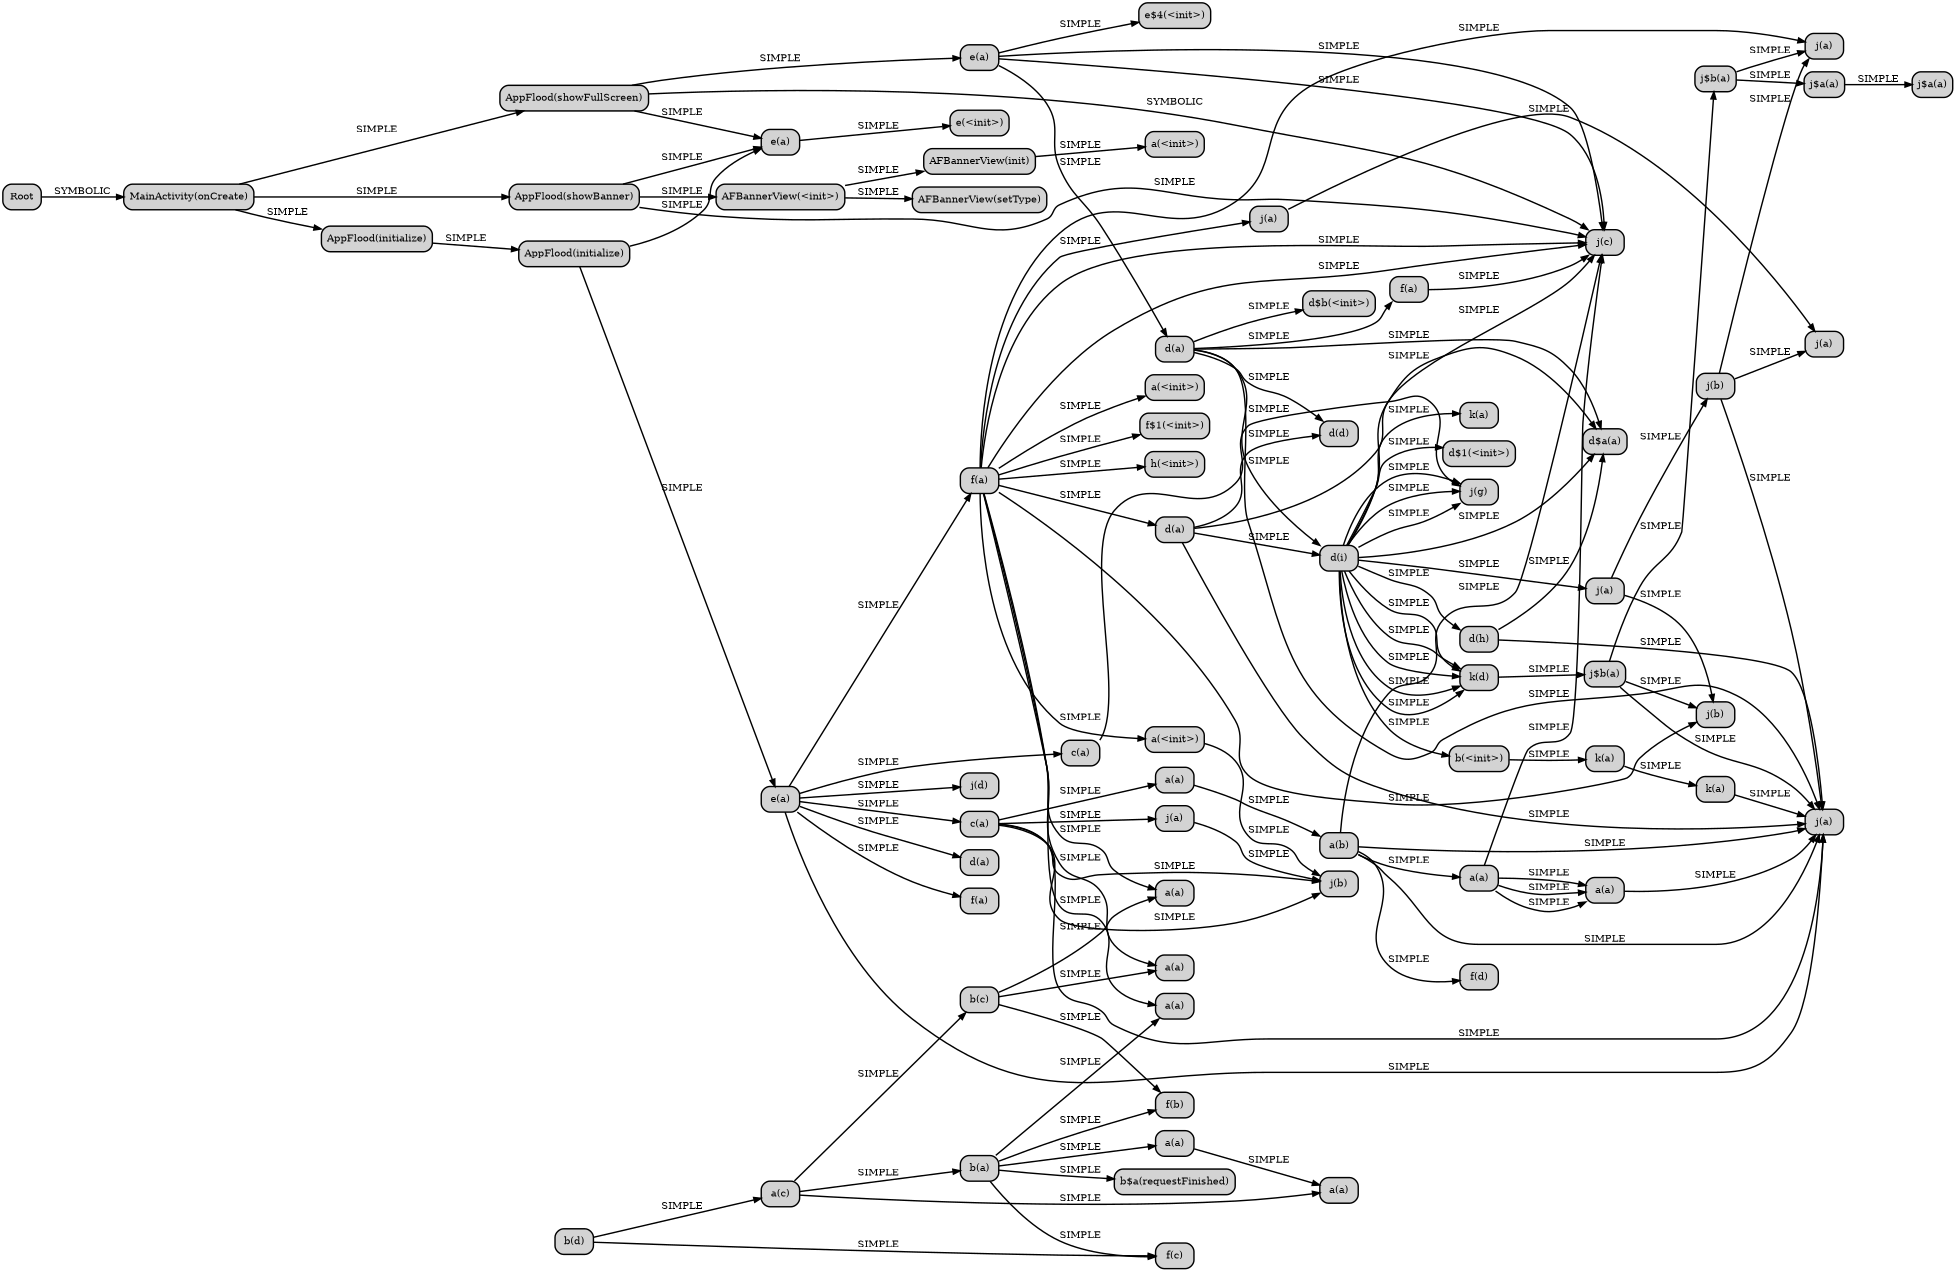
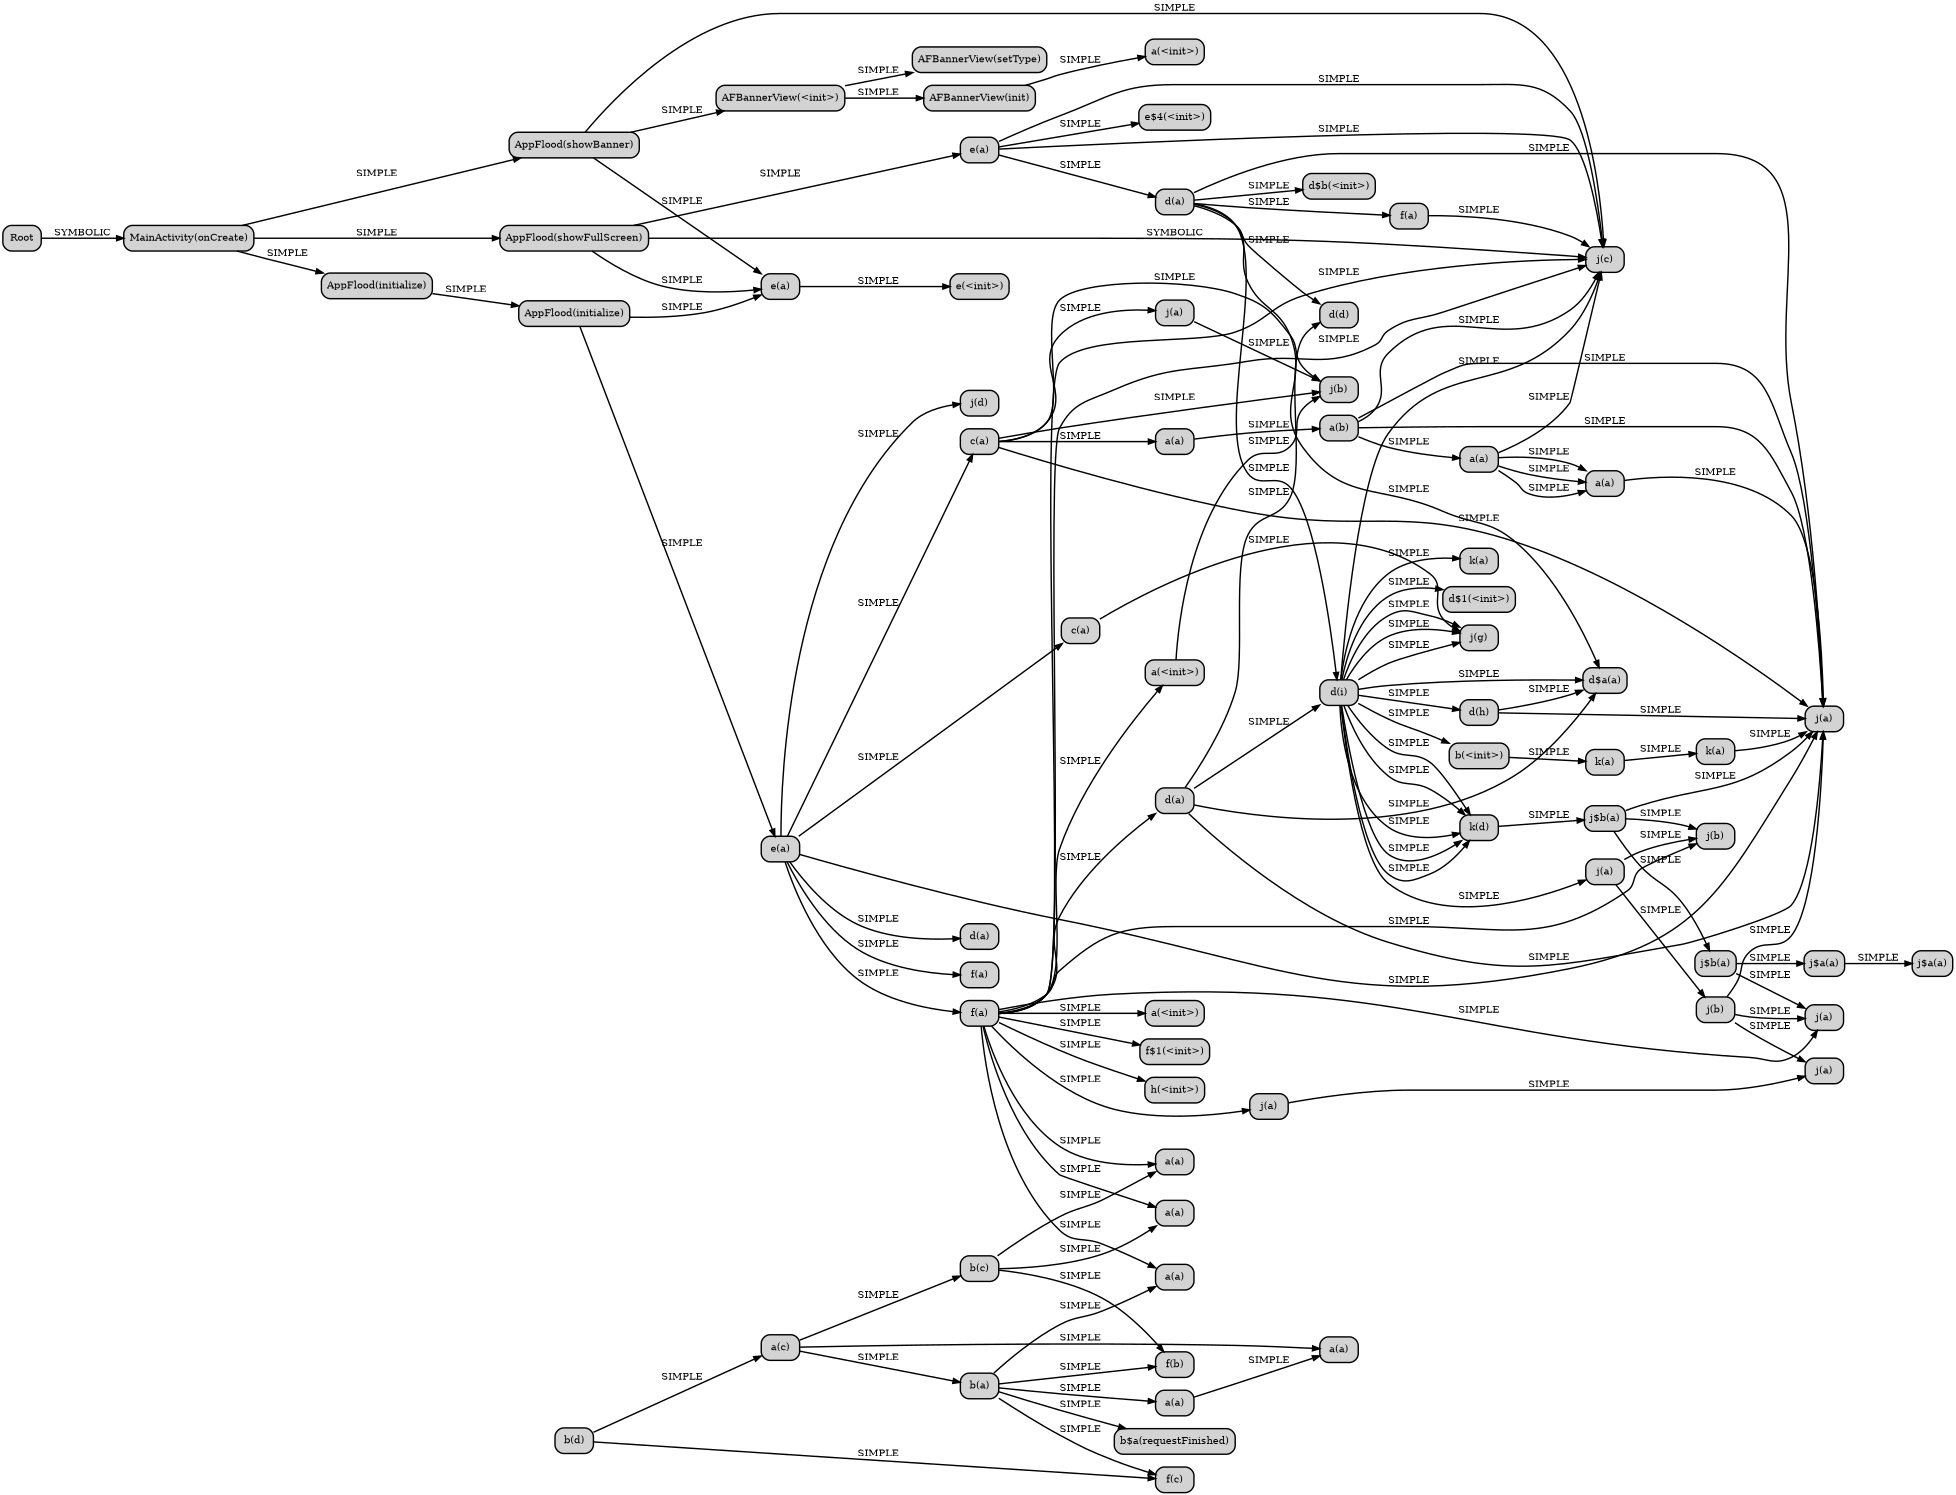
(1479, 977) -> none
